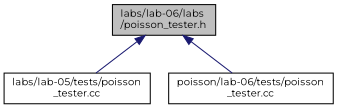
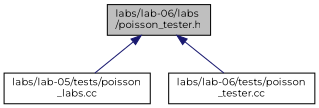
(77, 88) -> (77, 88)
(251, 88) -> (242, 88)
